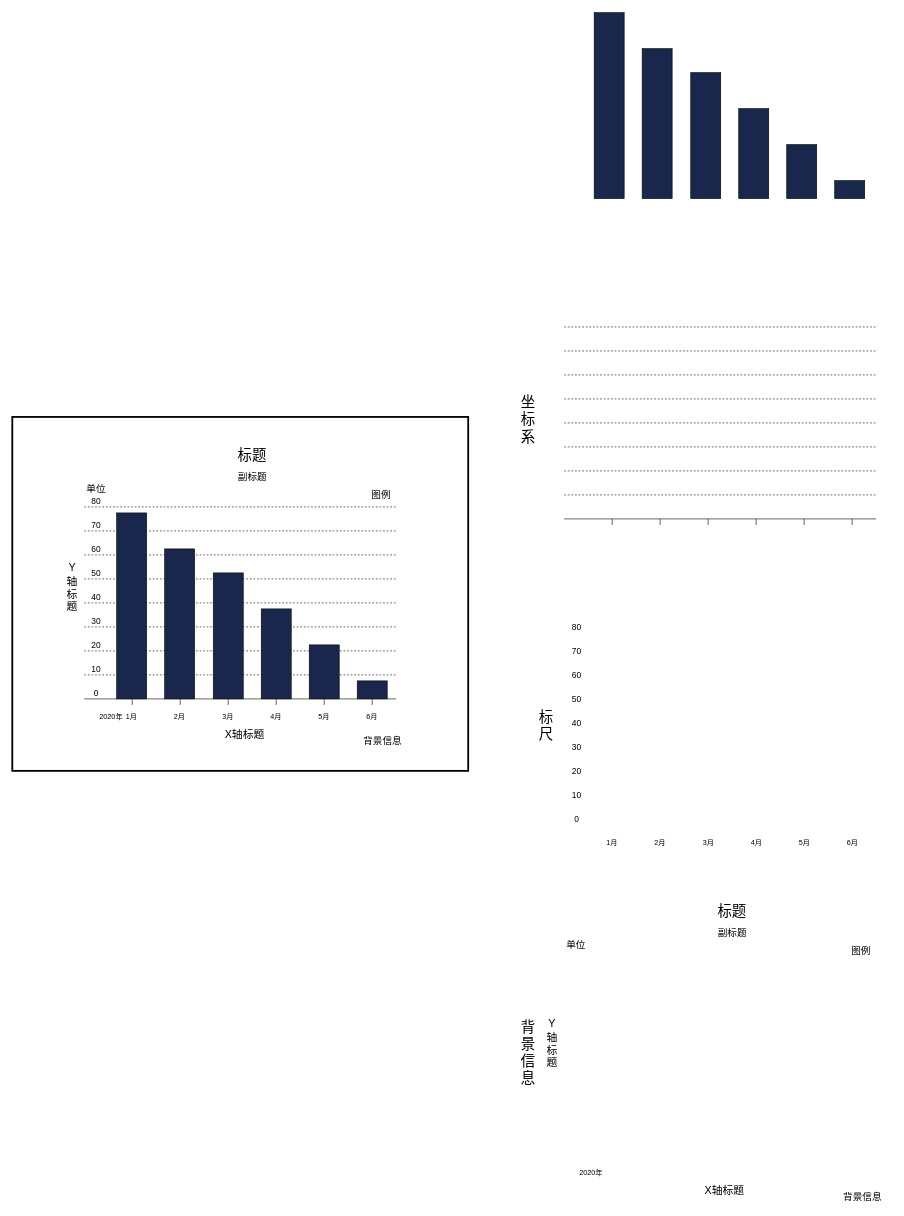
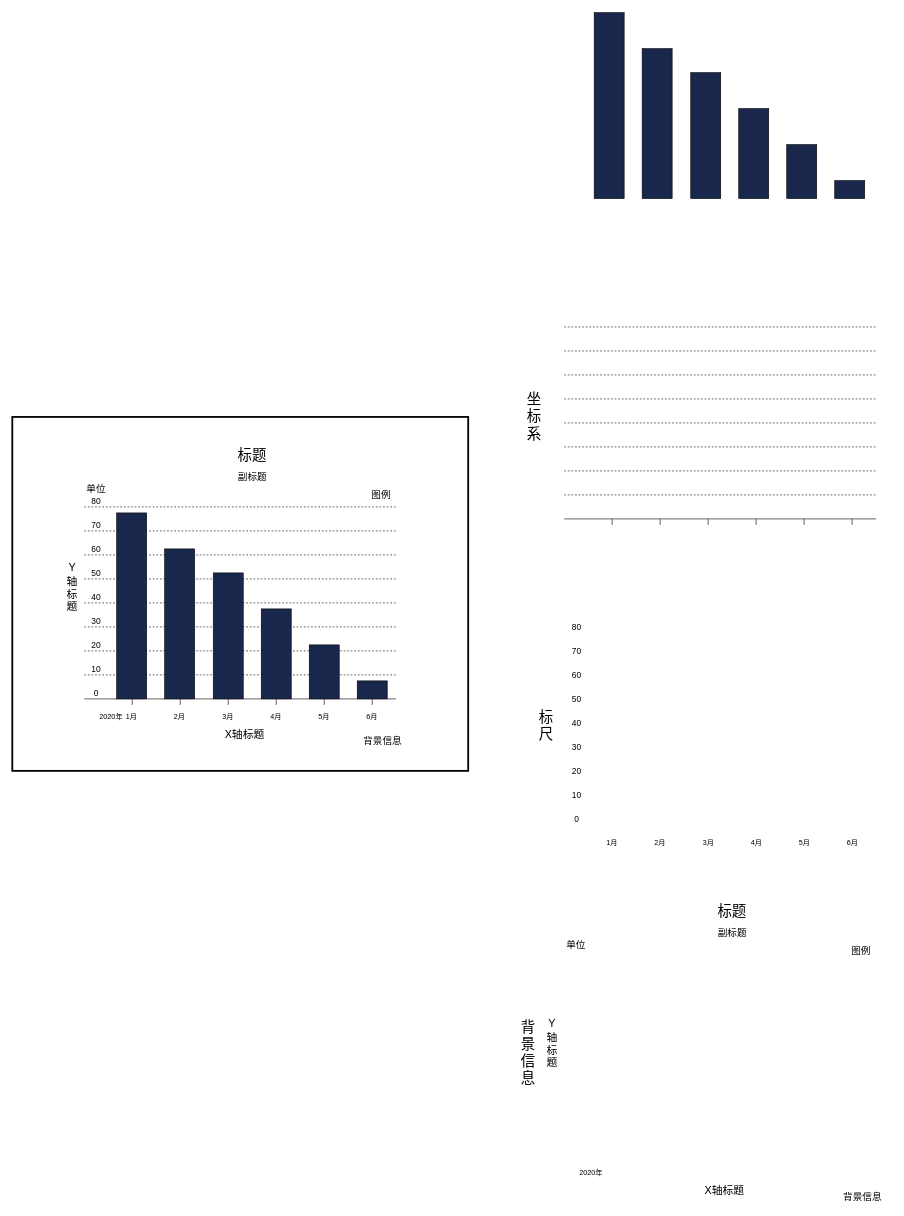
(528, 420) -> (534, 417)
